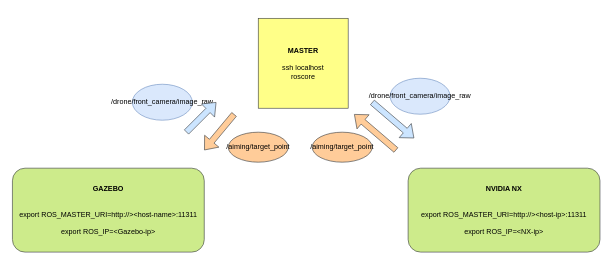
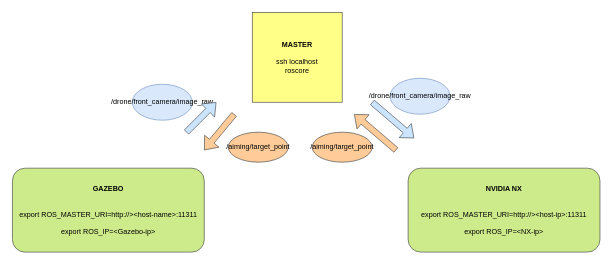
(303, 63) -> (297, 57)
